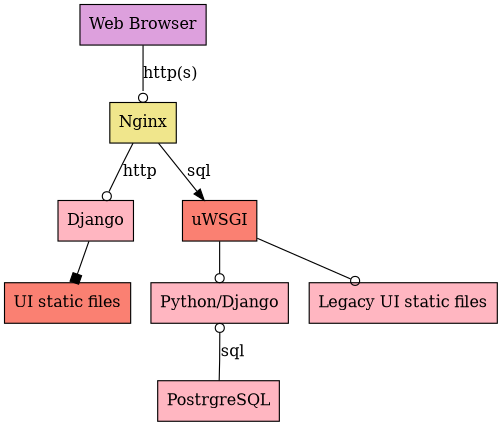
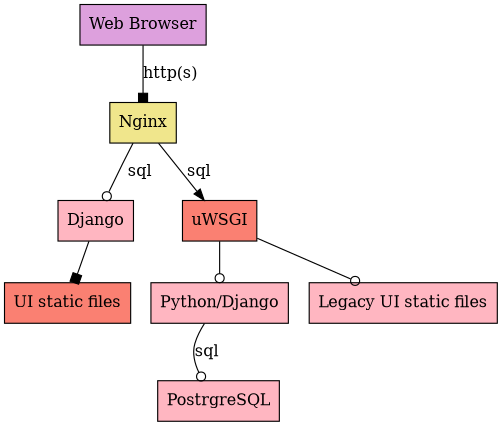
(143, 68) -> (143, 68)
(140, 172) -> (140, 172)
(220, 357) -> (194, 347)
